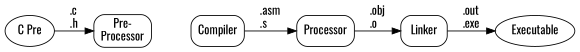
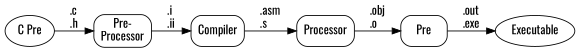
none -> (167, 31)
(424, 31) -> (424, 31)
